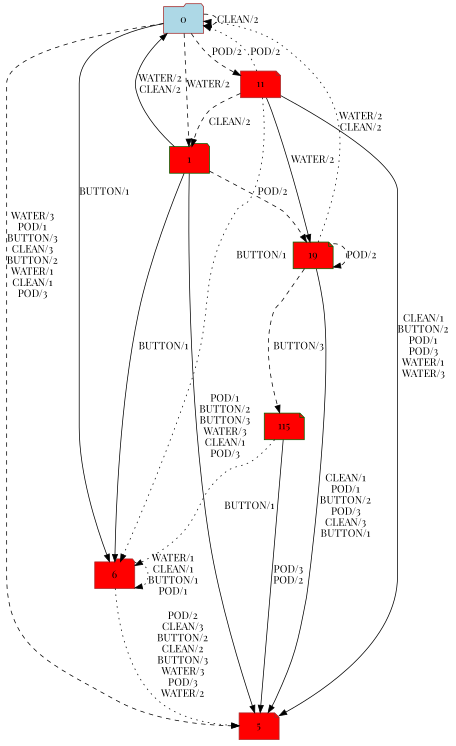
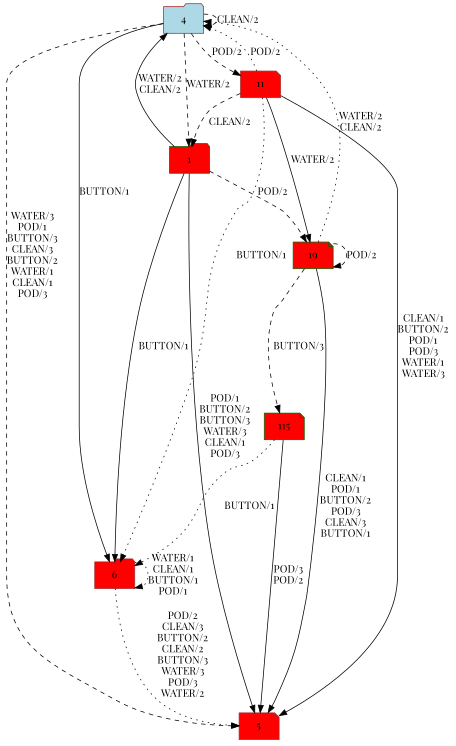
(184, 20) -> (184, 20)
